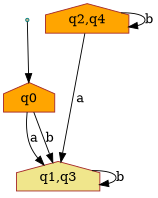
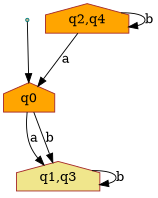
(74, 93) -> (61, 56)
